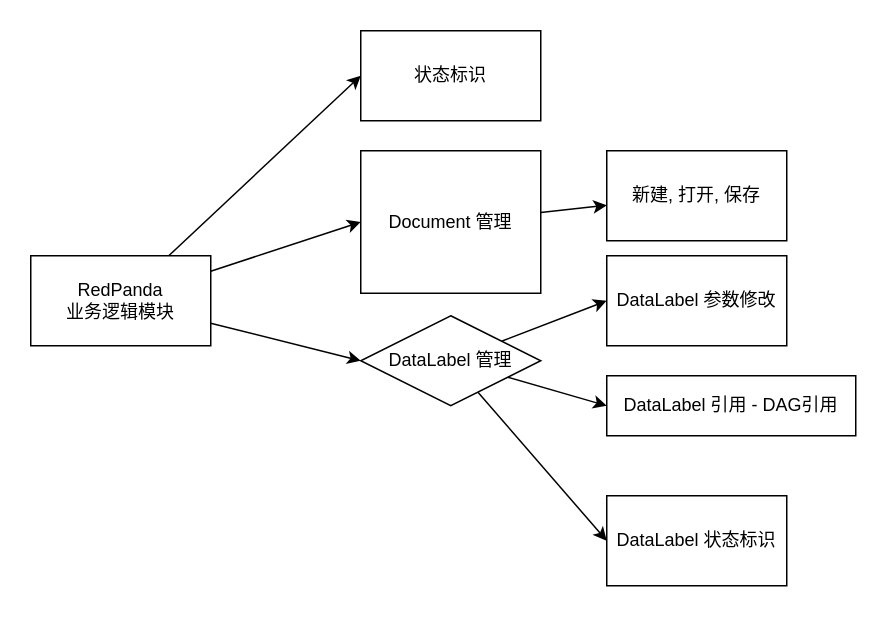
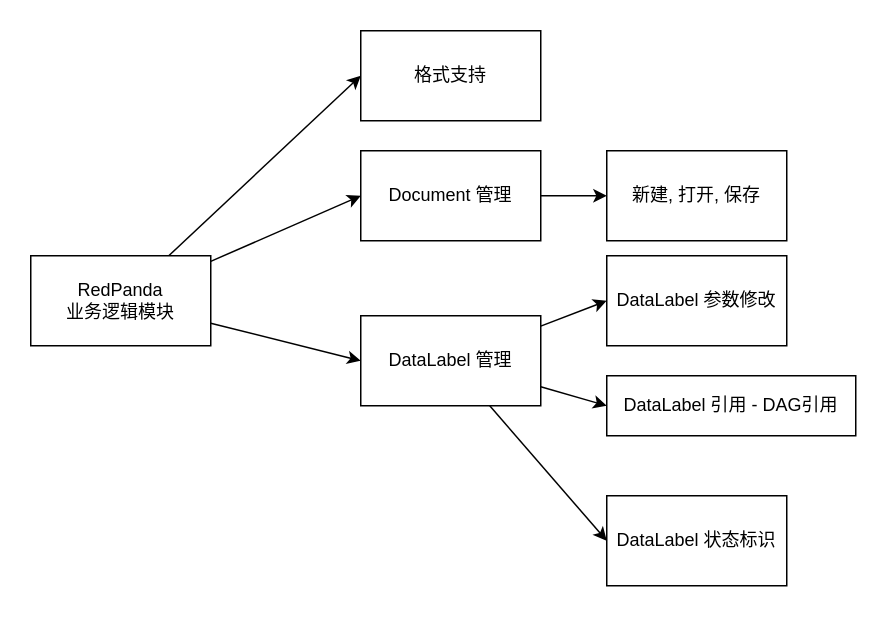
(451, 76) -> (451, 76)
(451, 222) -> (451, 196)
(451, 361) -> (451, 361)
